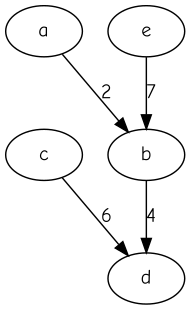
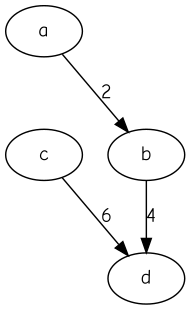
(146, 31) -> none
